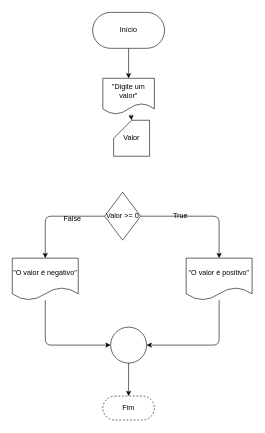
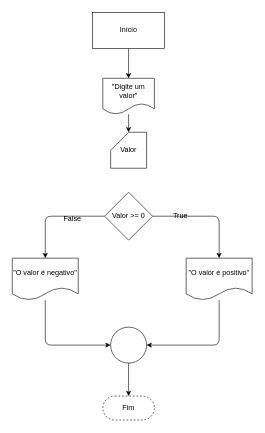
(129, 30) -> (129, 30)
(132, 138) -> (129, 150)
(123, 216) -> (129, 216)
